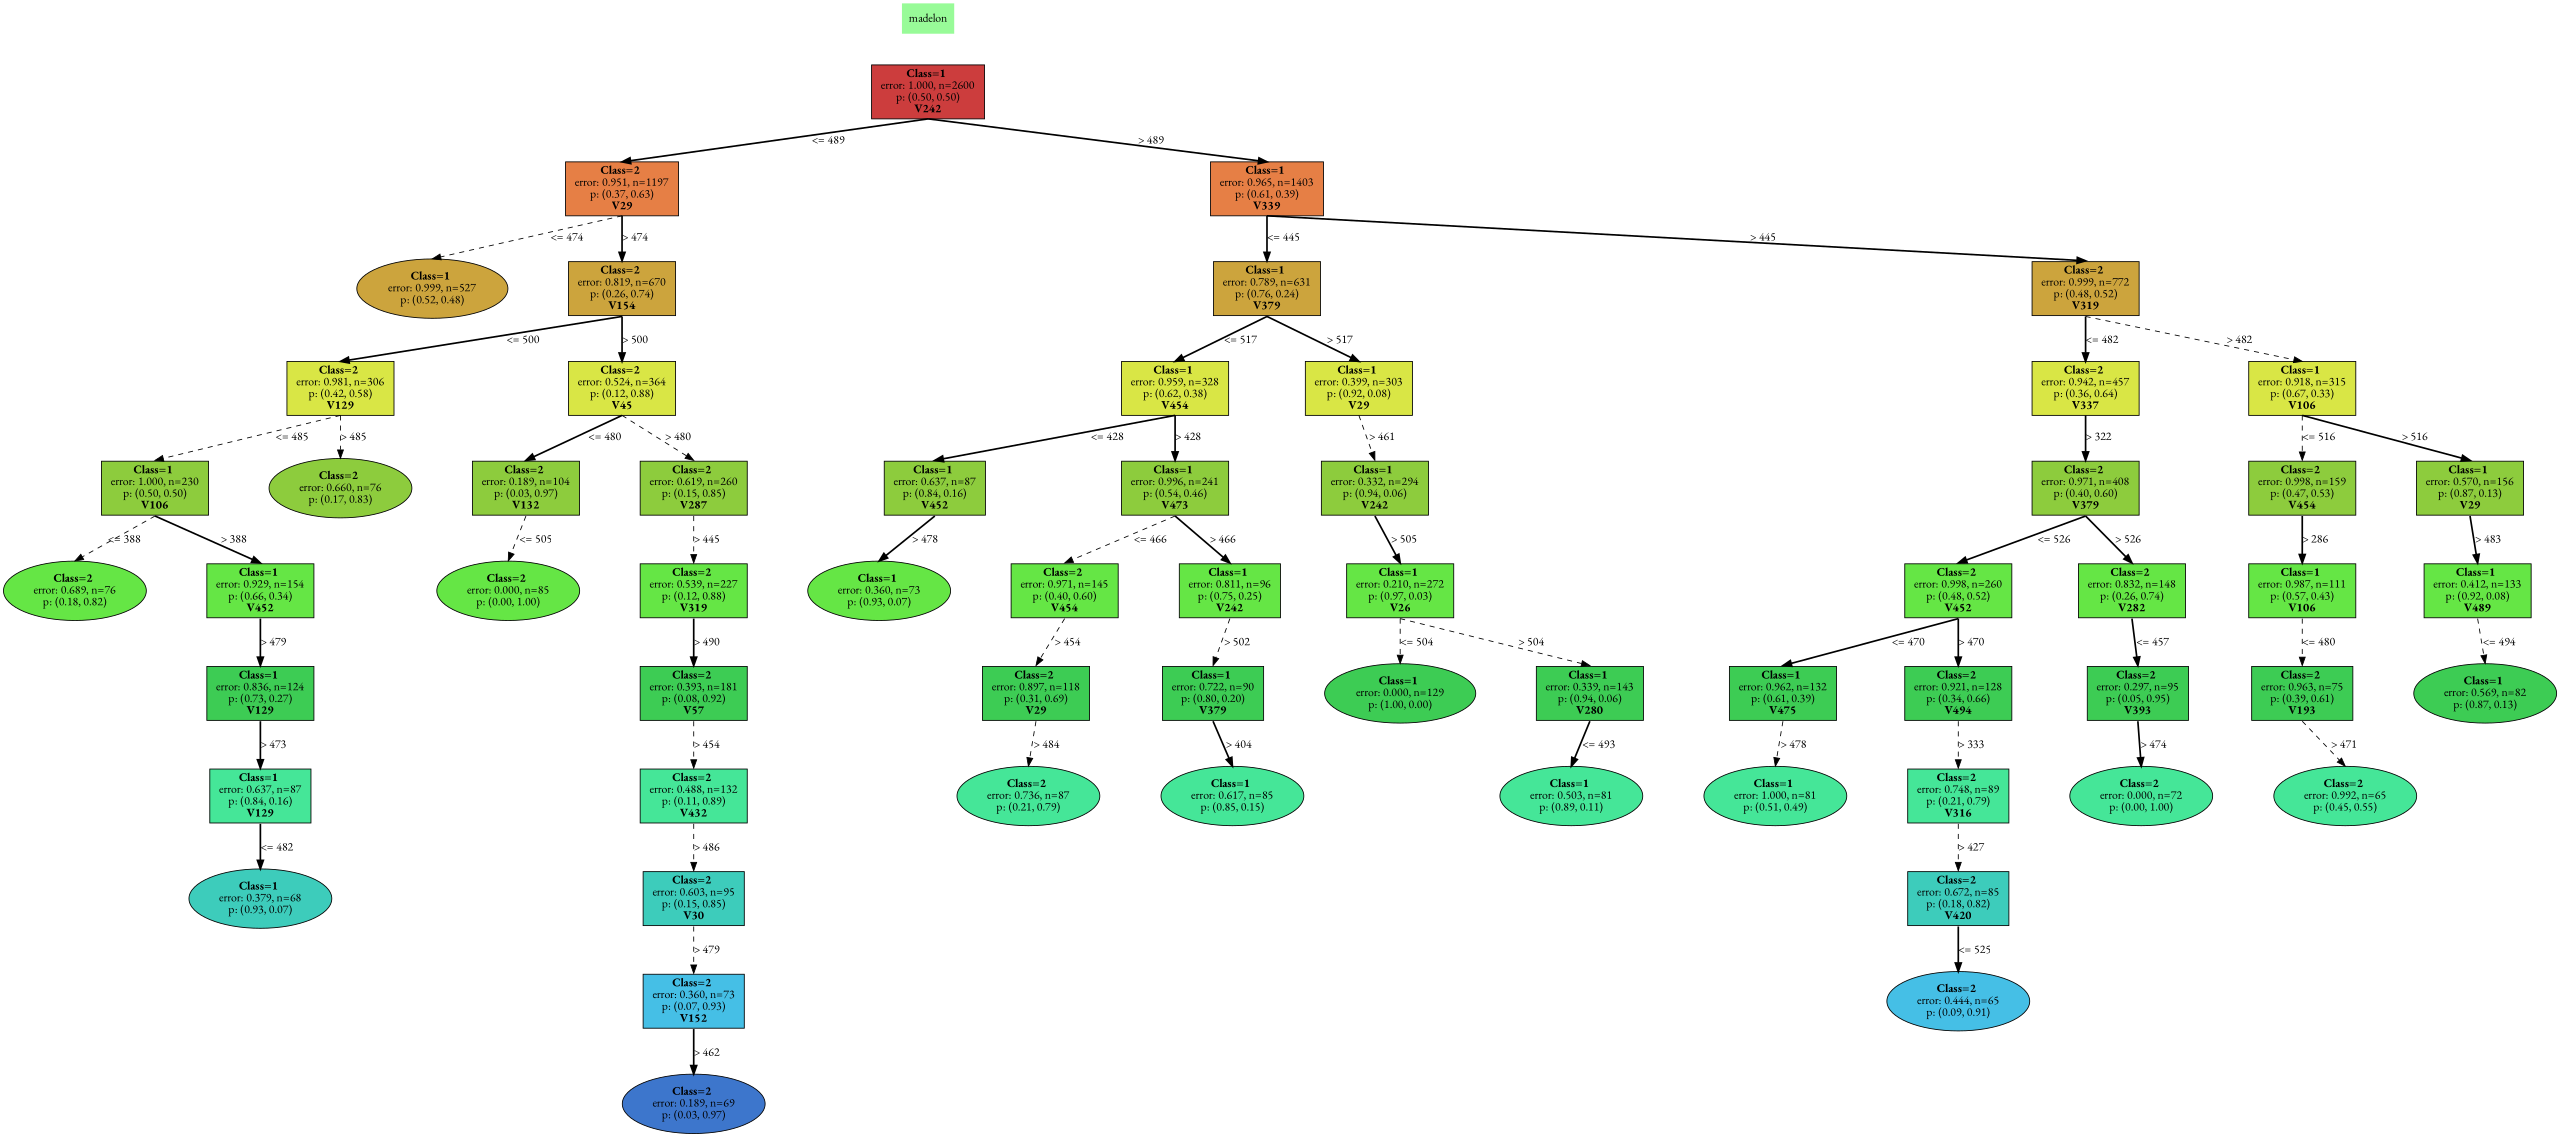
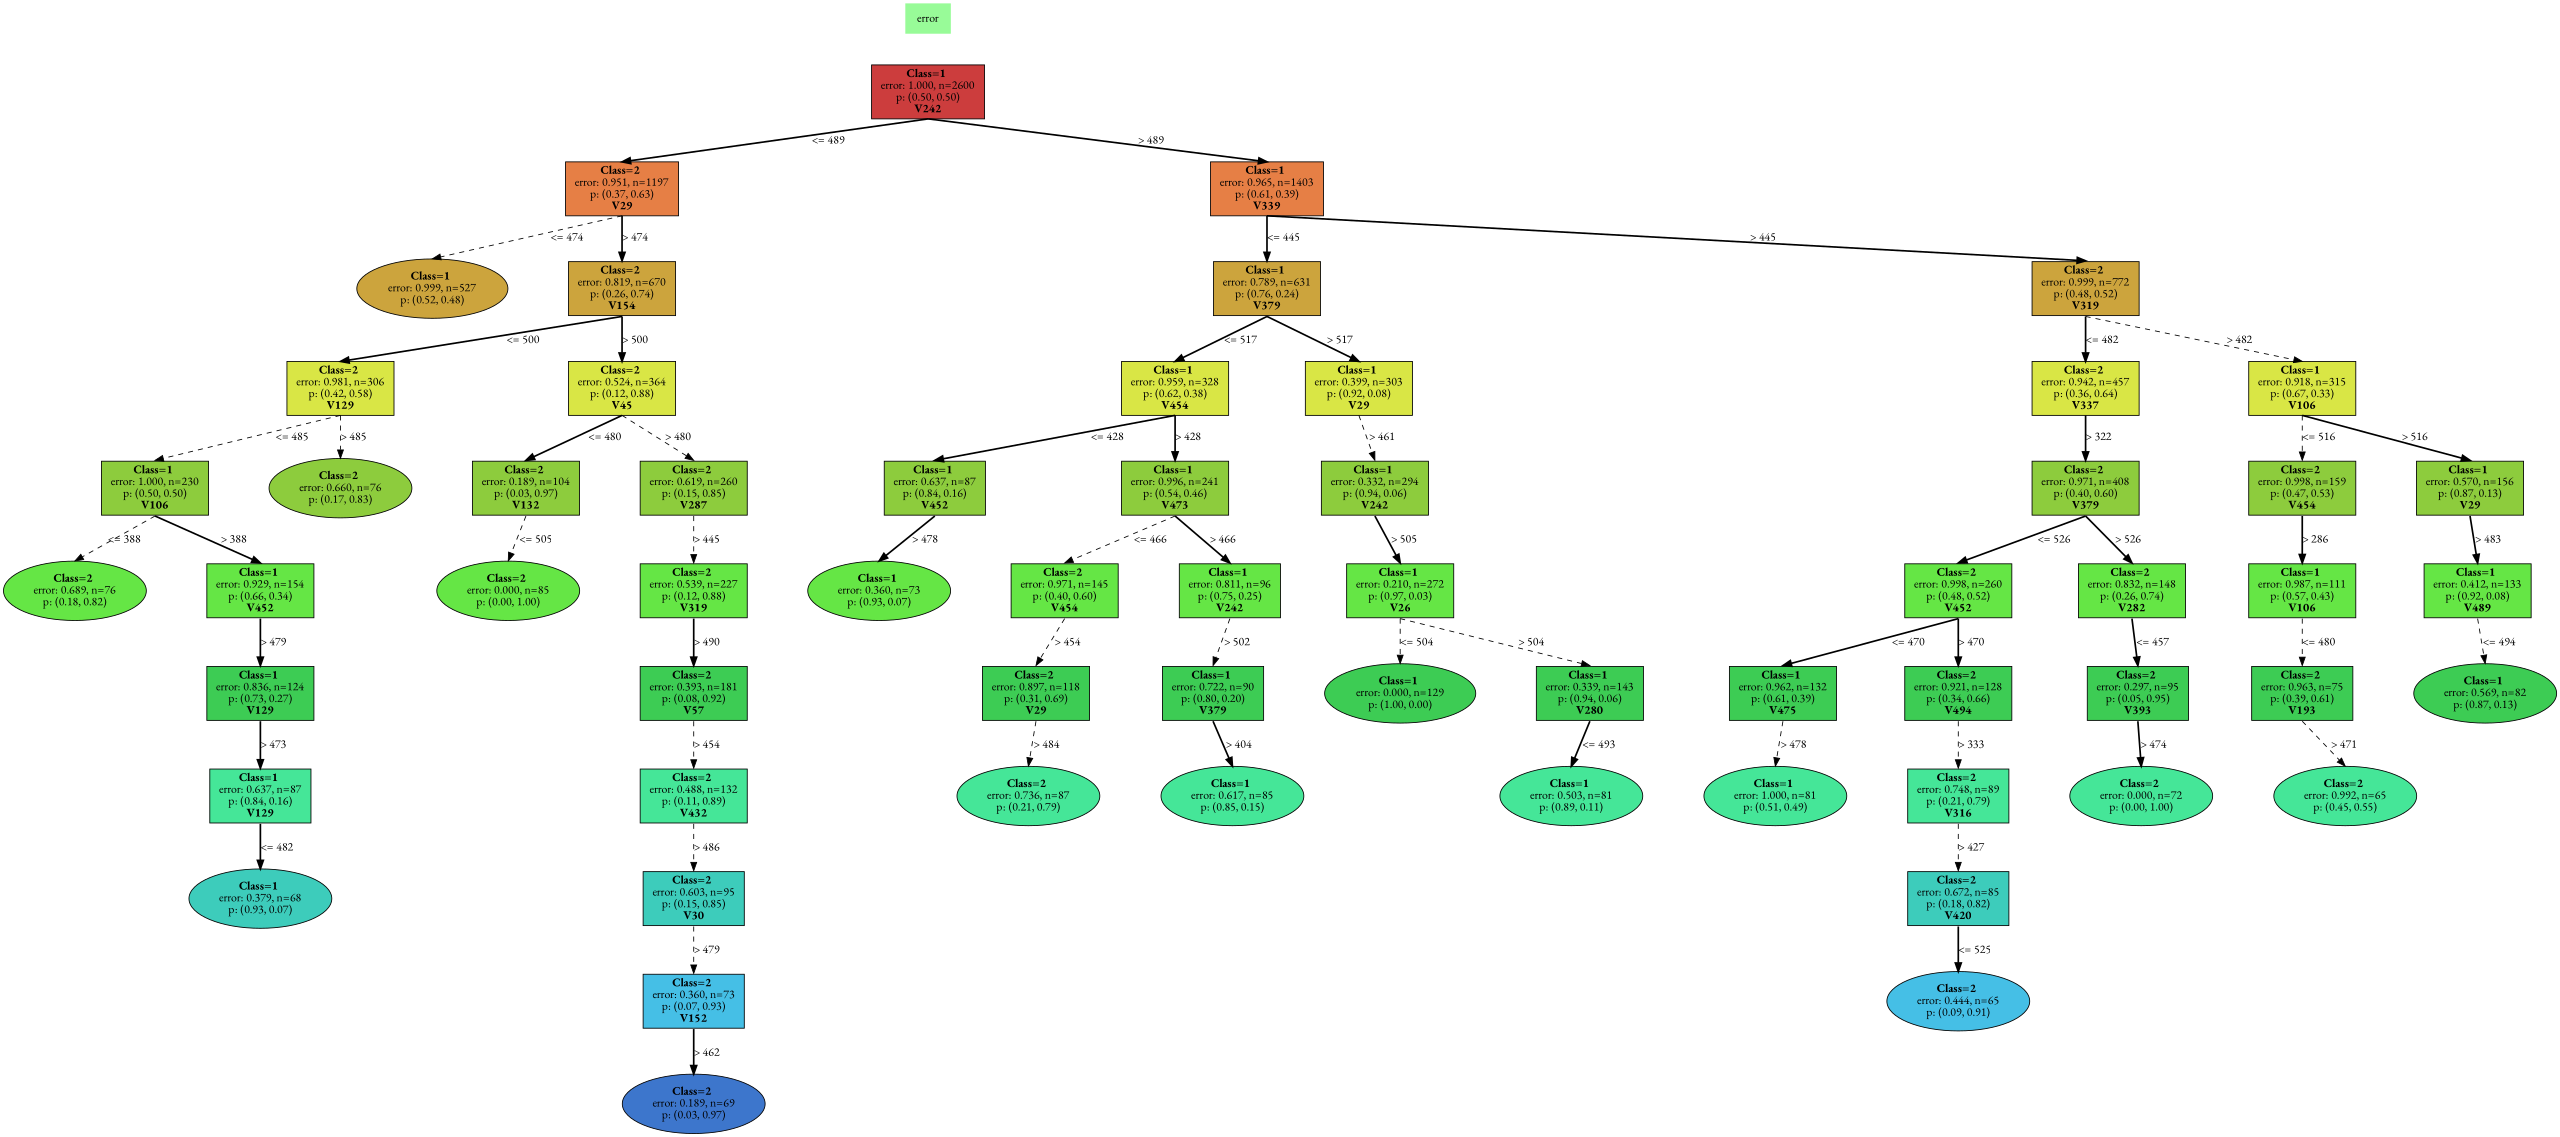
(928, 19) -> (928, 19)
